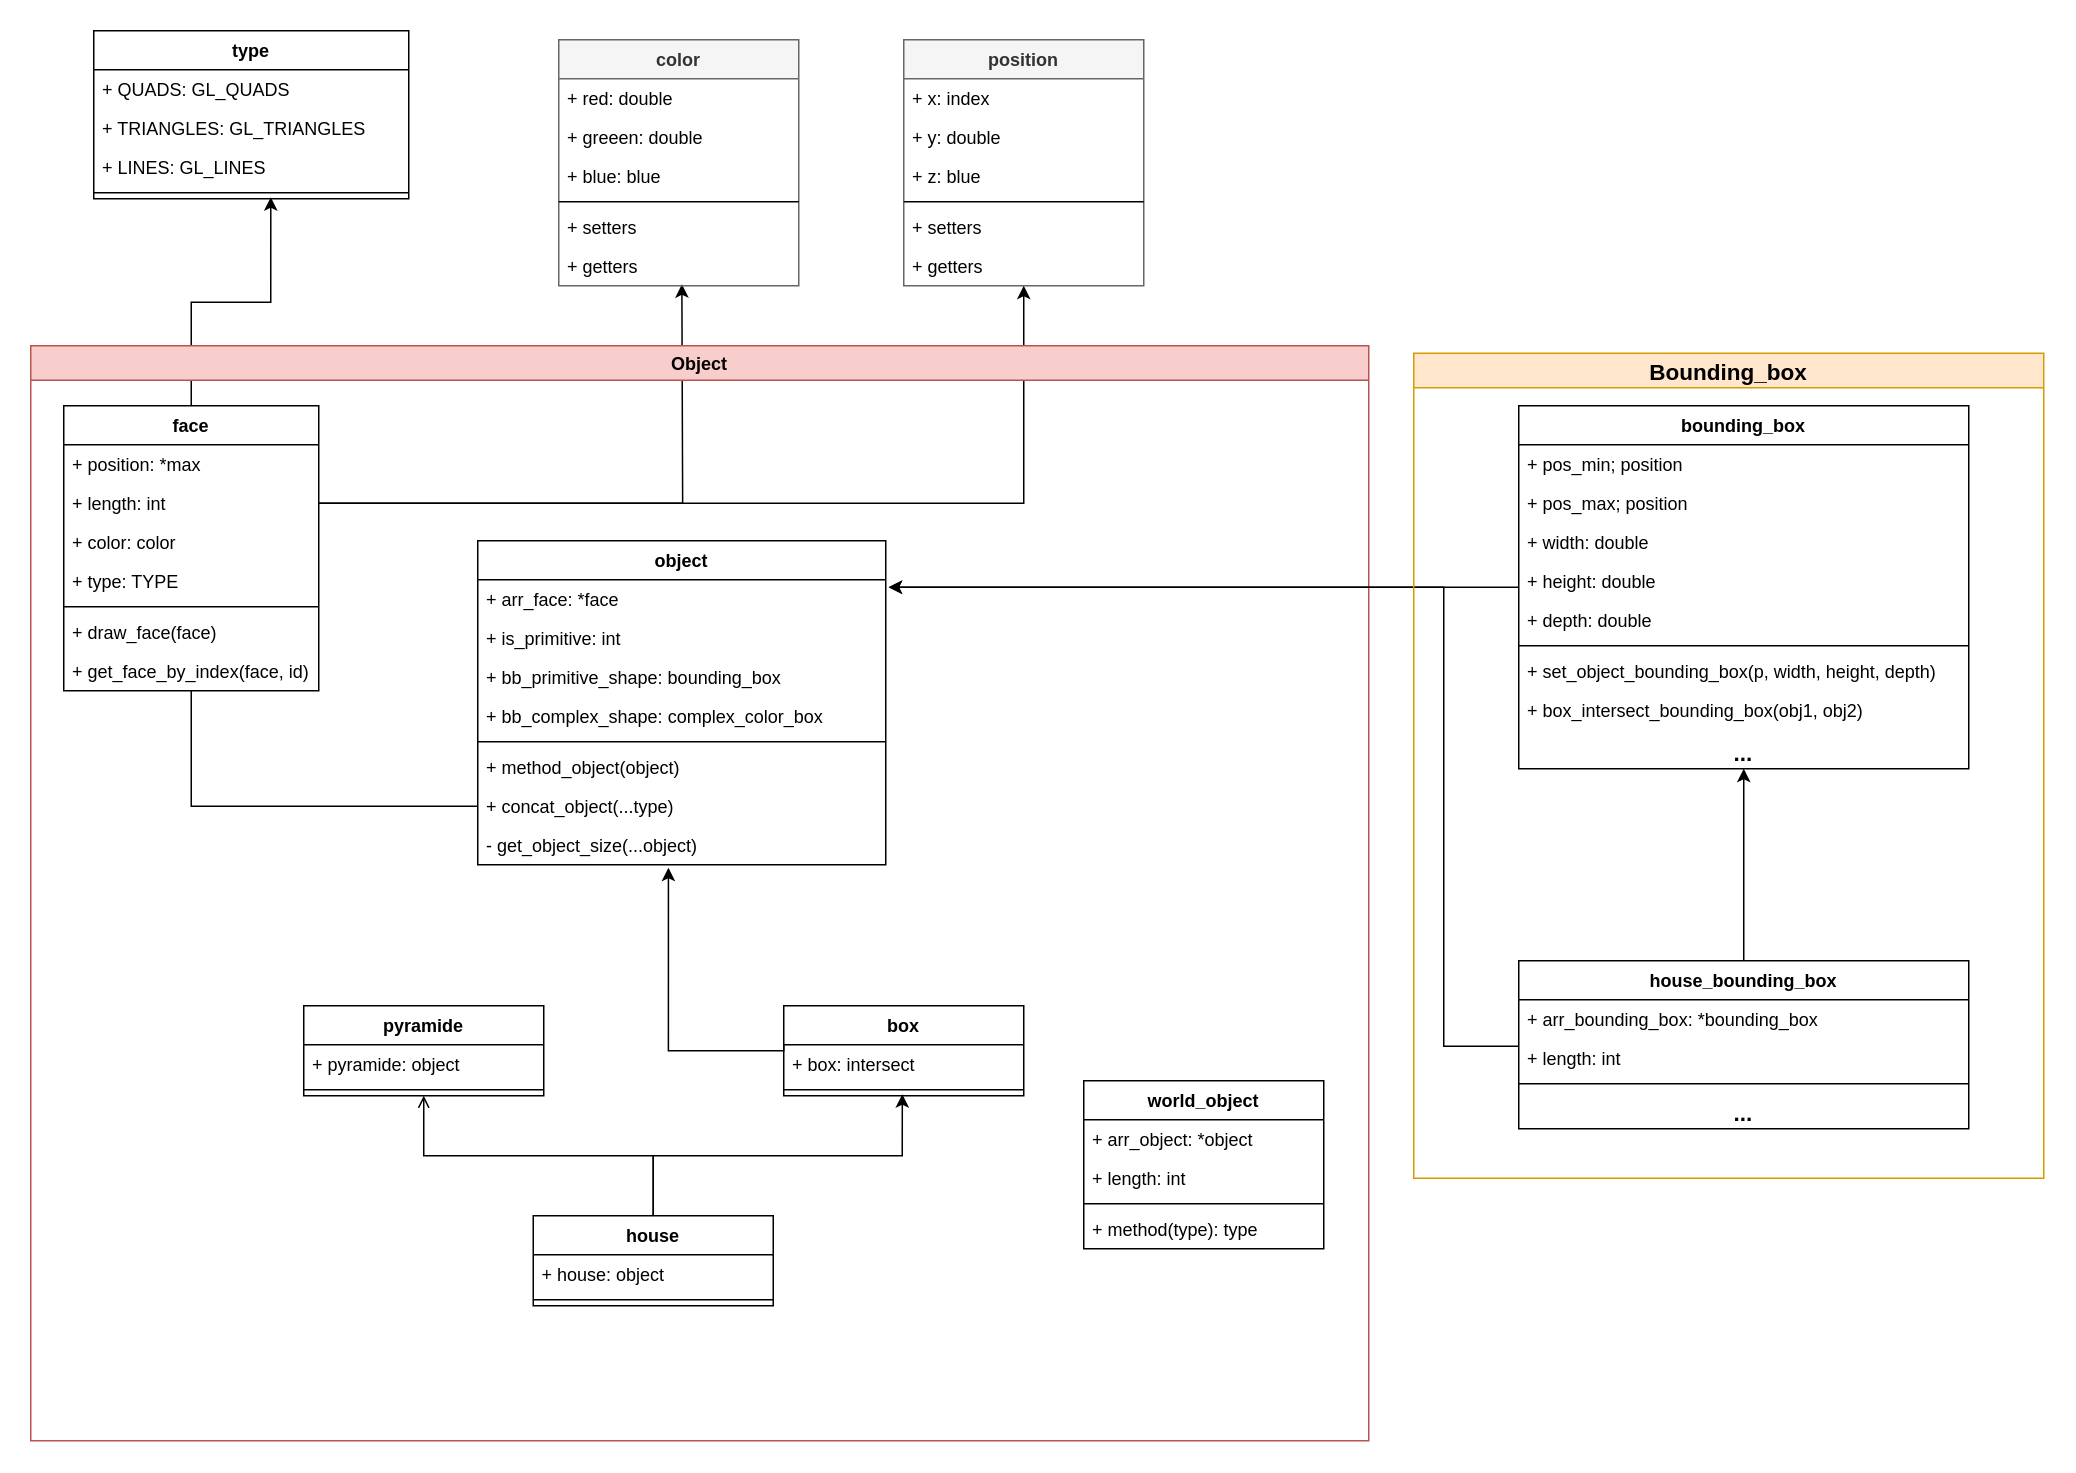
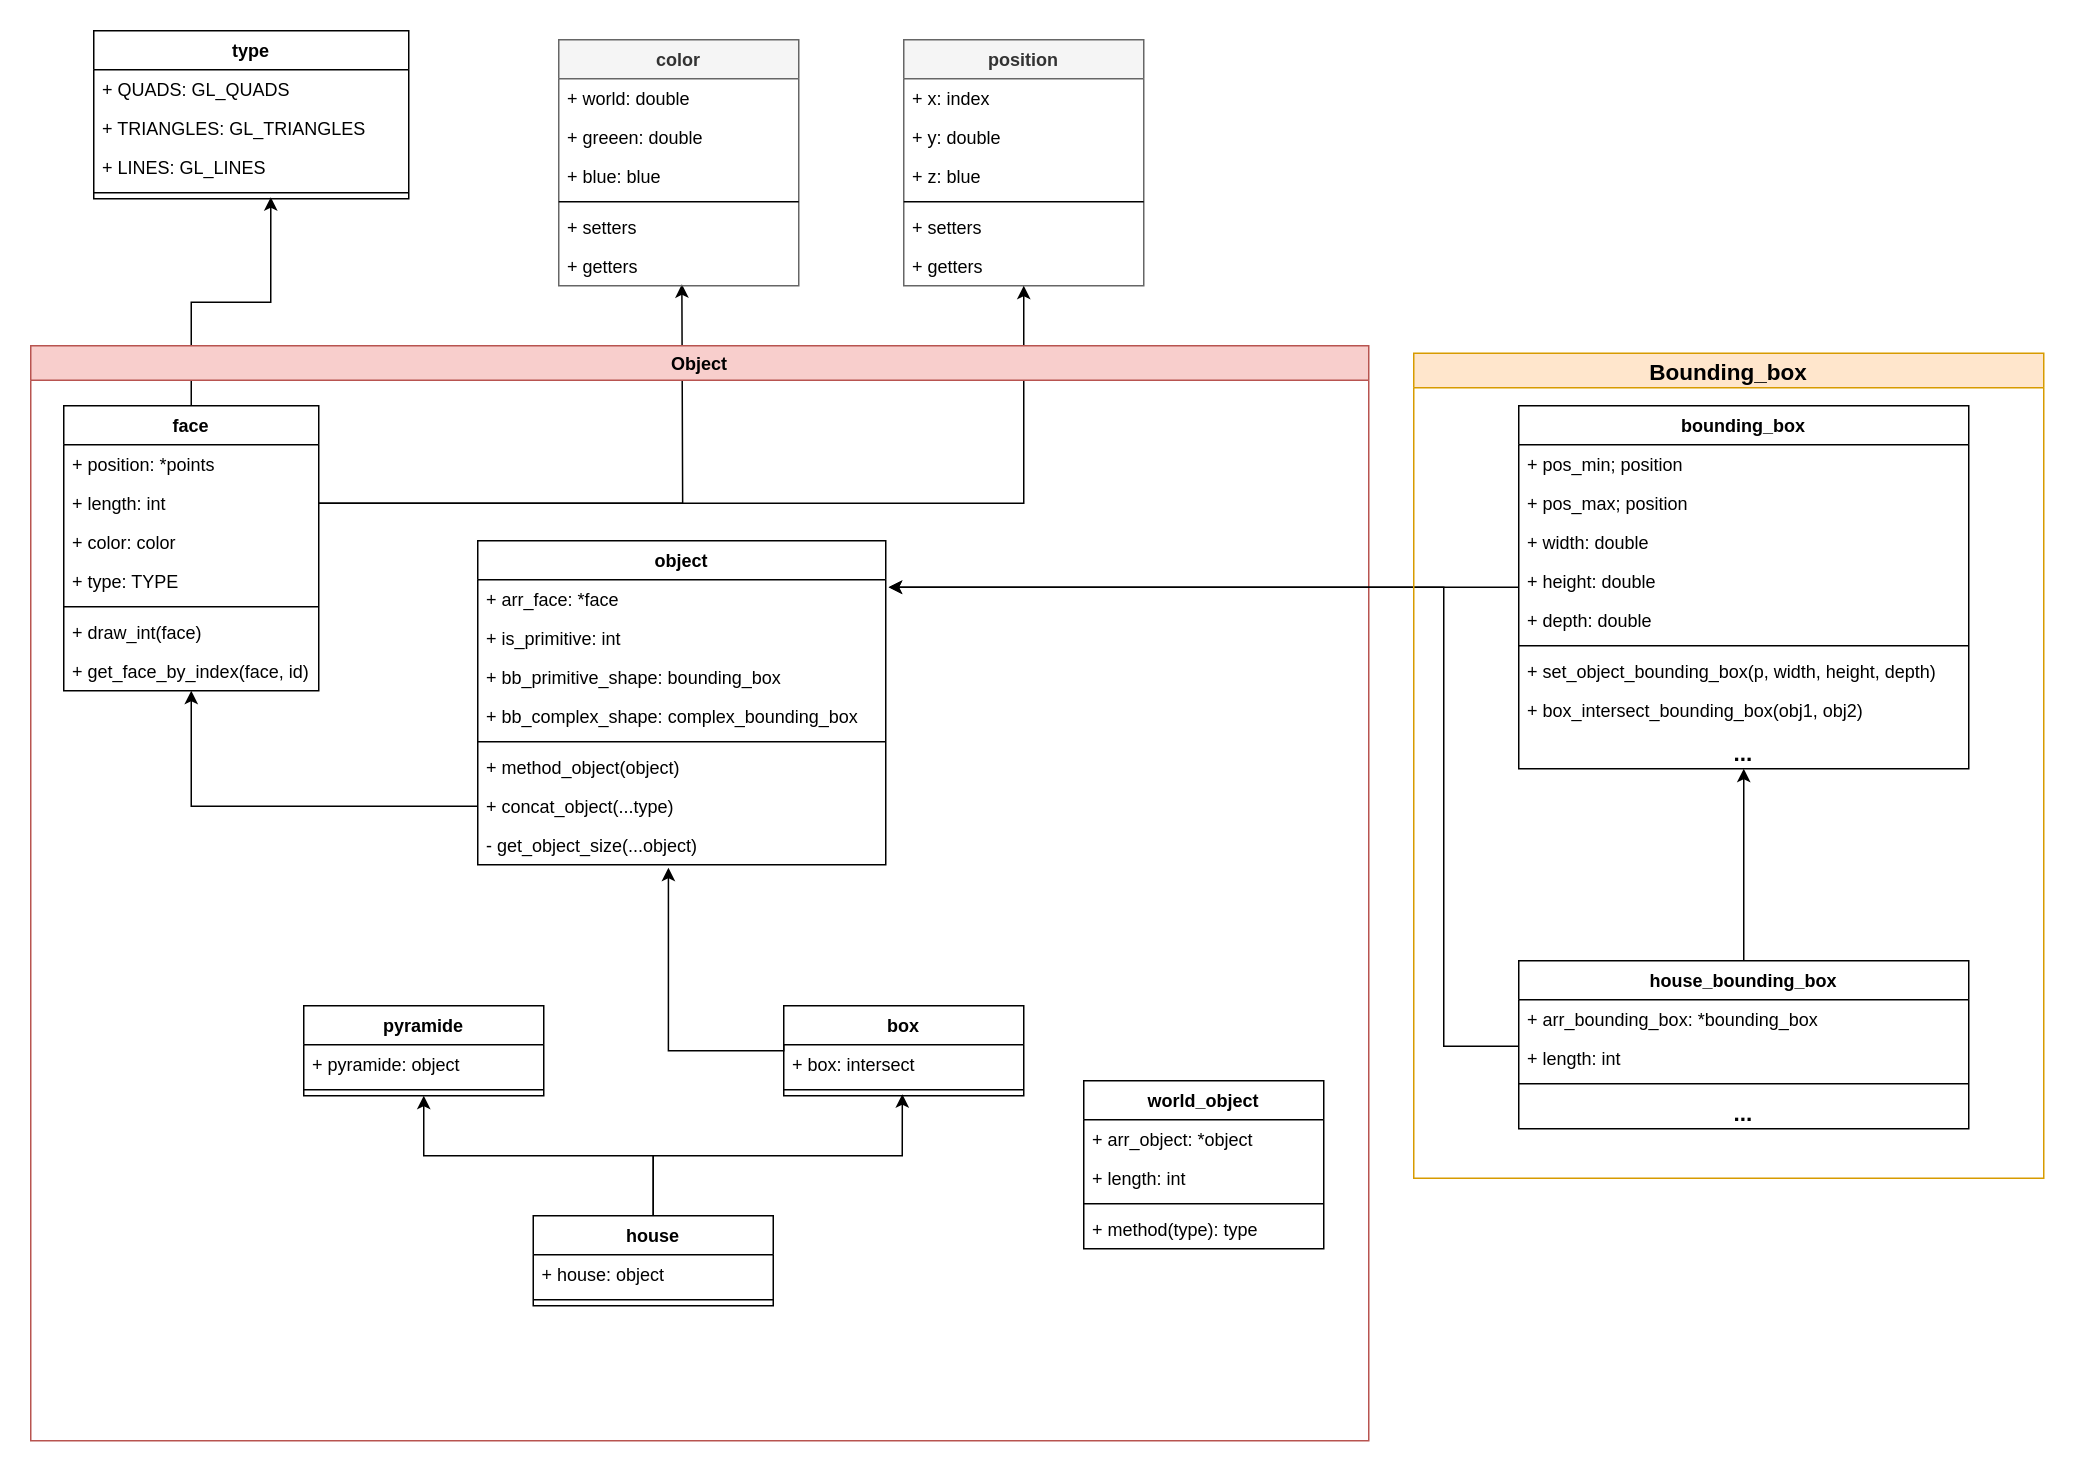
(623, 99) -> (631, 99)
(141, 465) -> (154, 465)
(155, 633) -> (148, 633)
(191, 698) -> (191, 702)
(658, 717) -> (674, 717)
(424, 1104) -> (424, 1107)
